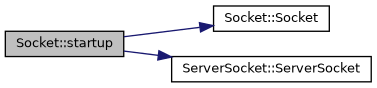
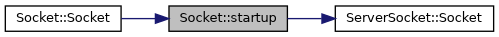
(162, 32) -> (138, 19)
(271, 69) -> (414, 19)
